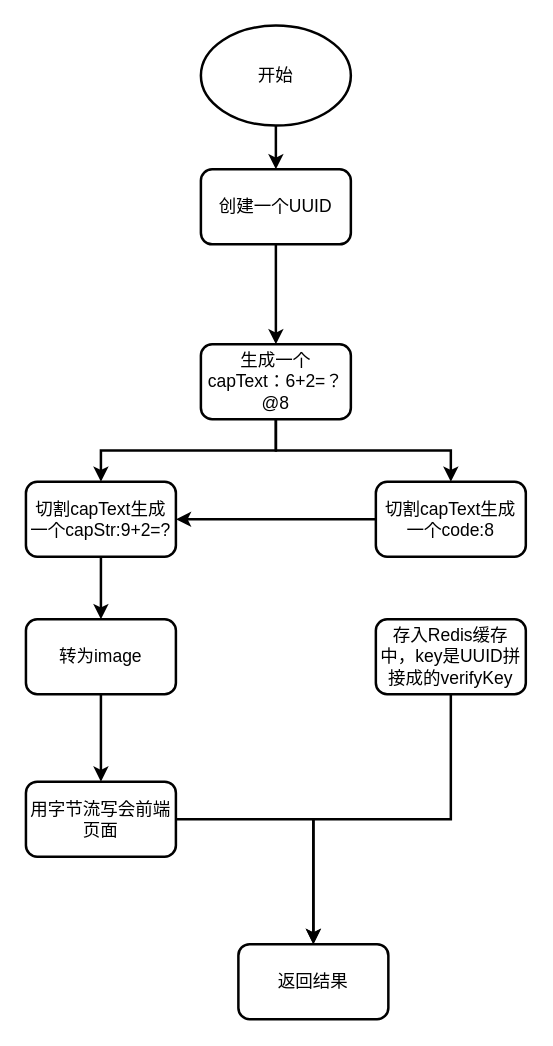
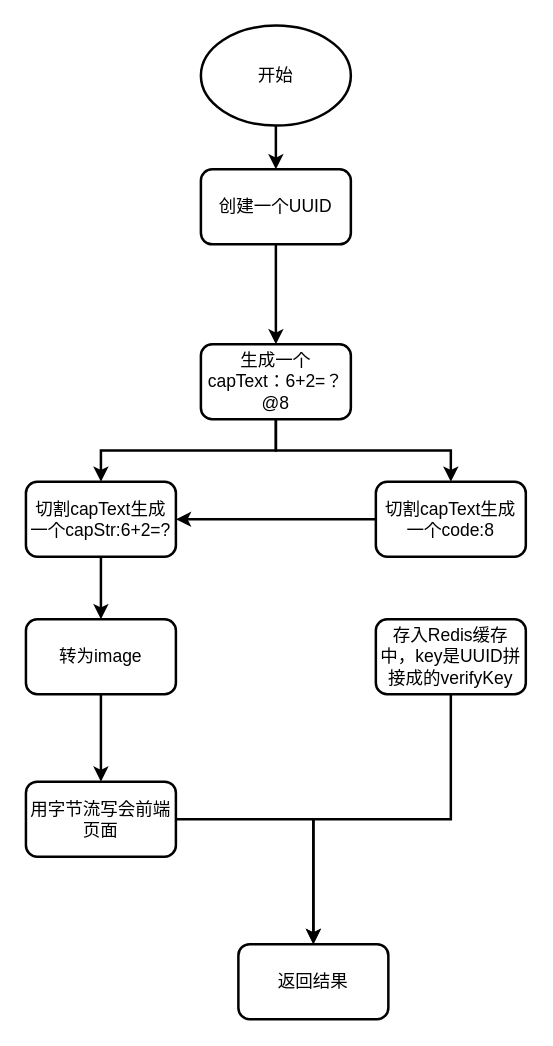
(101, 519) -> (101, 519)
